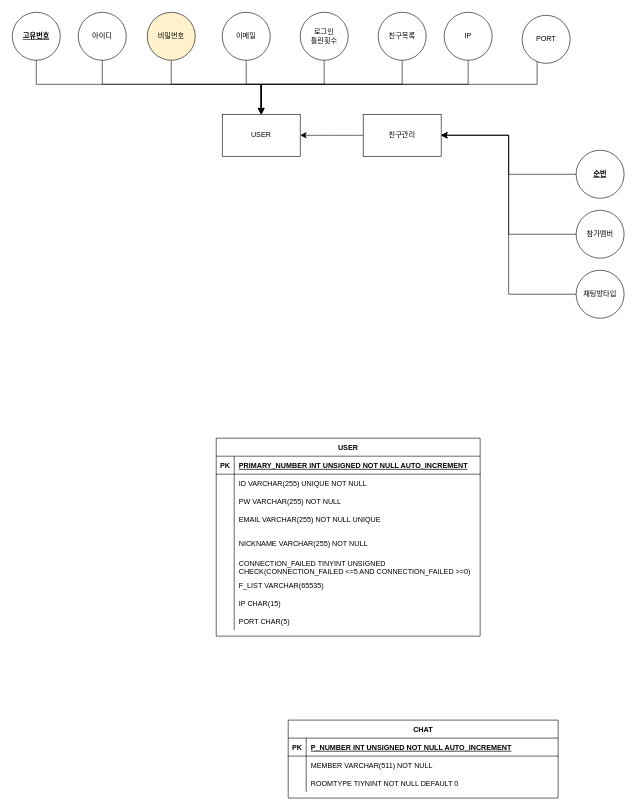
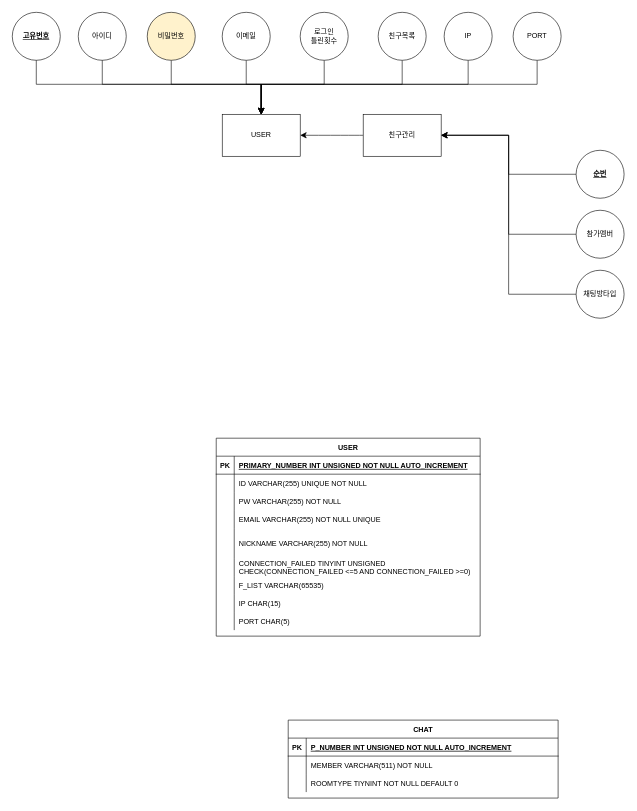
(546, 39) -> (537, 36)
